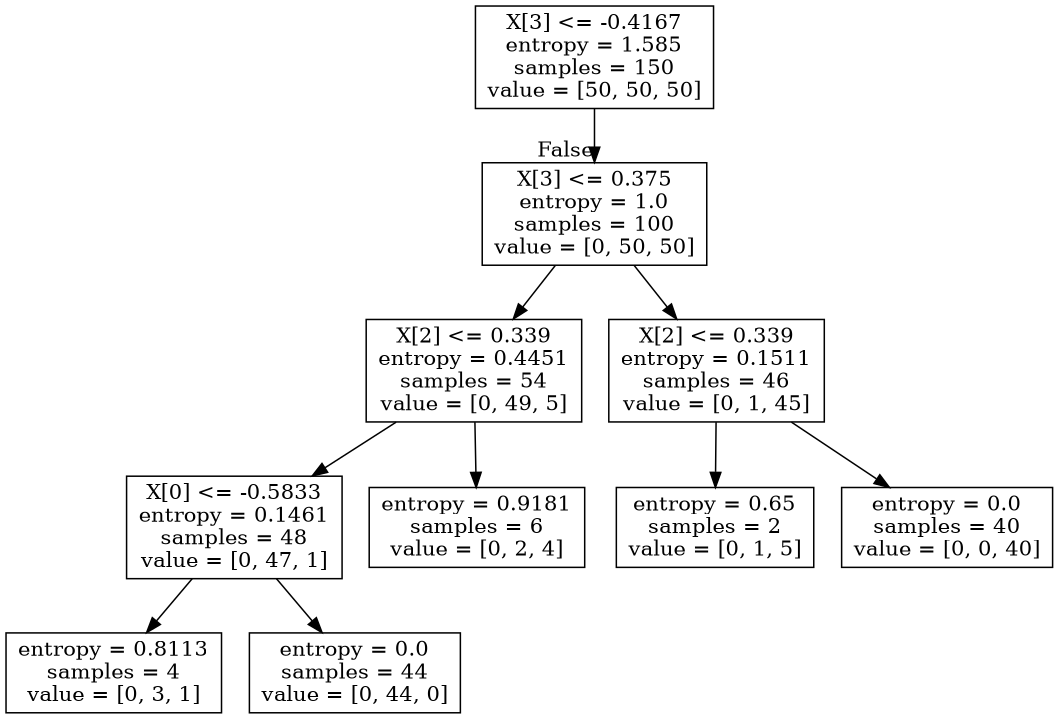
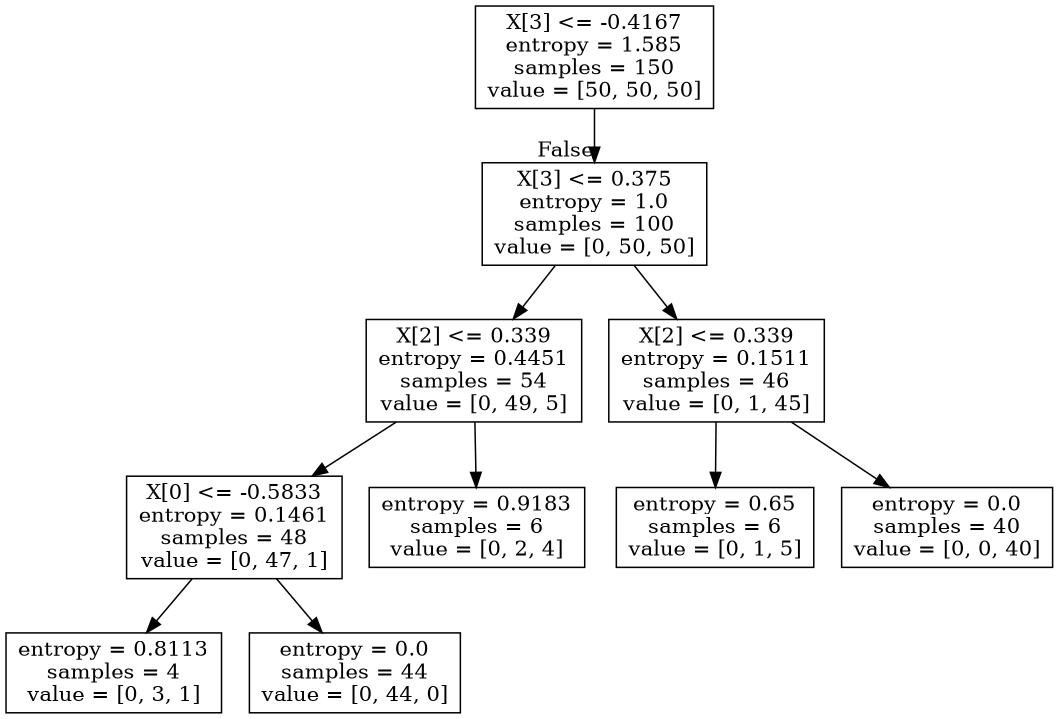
(477, 527) -> (477, 527)
(715, 527) -> (715, 527)
